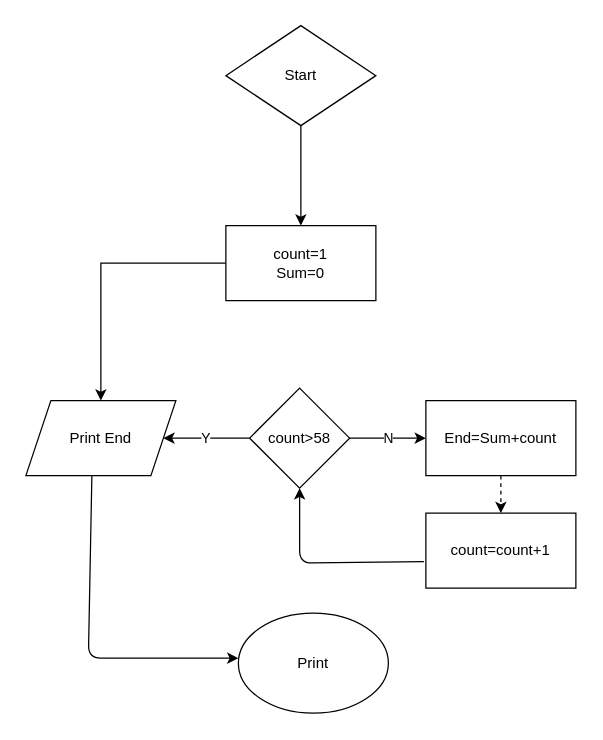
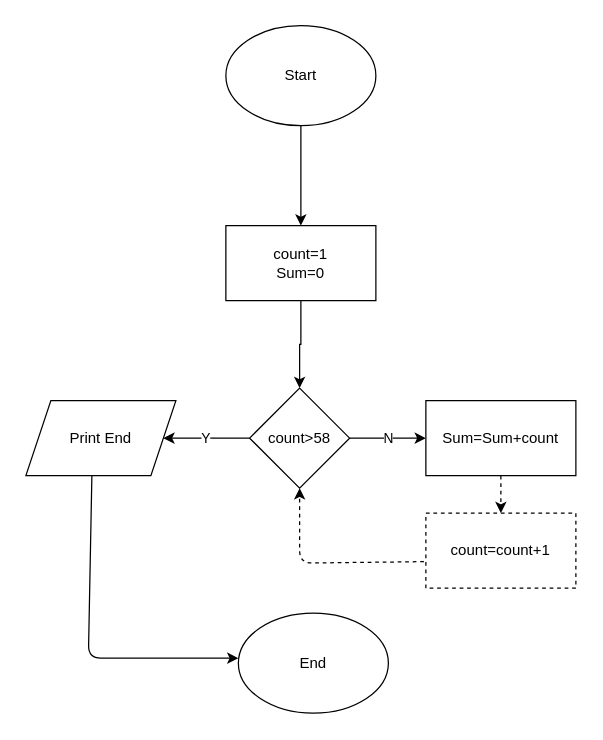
(301, 76) -> (301, 76)
(101, 265) -> (301, 340)
(501, 438) -> (501, 438)
(501, 551) -> (501, 551)
(334, 563) -> (334, 563)
(313, 663) -> (313, 663)
